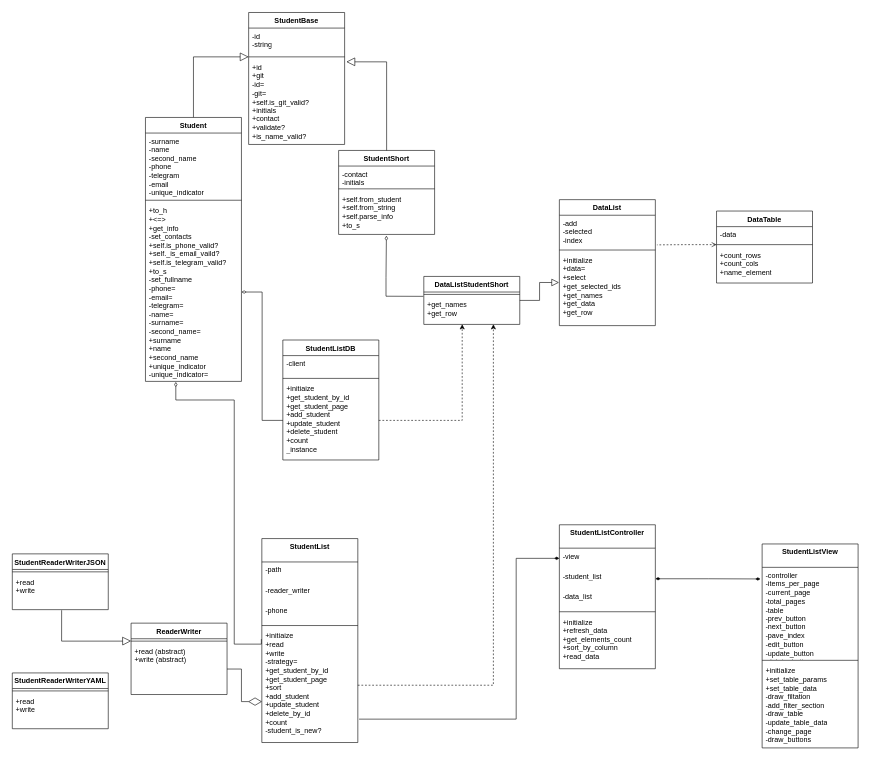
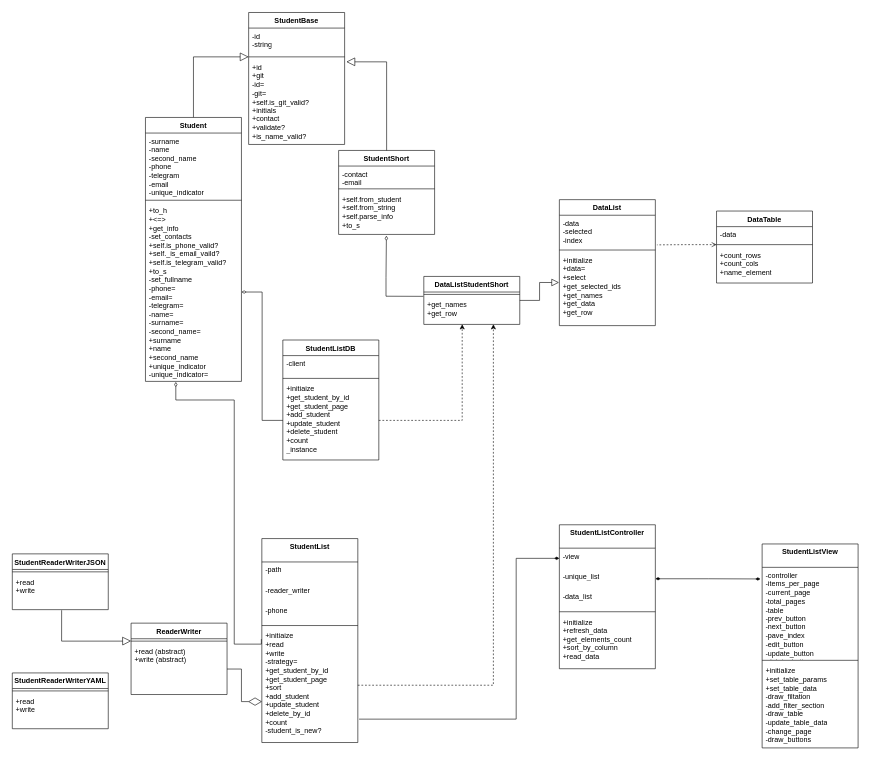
(358, 179) -> (358, 179)
(580, 232) -> (580, 232)
(587, 577) -> (584, 577)
